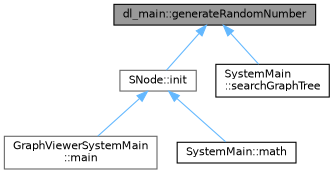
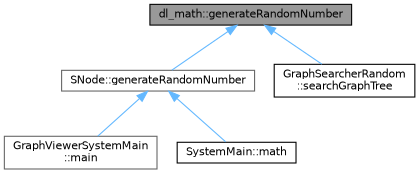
(215, 15) -> (251, 15)
(158, 81) -> (158, 81)
(273, 81) -> (345, 81)
